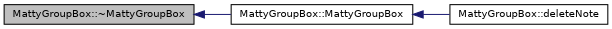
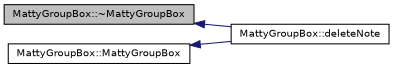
(218, 14) -> (218, 25)
